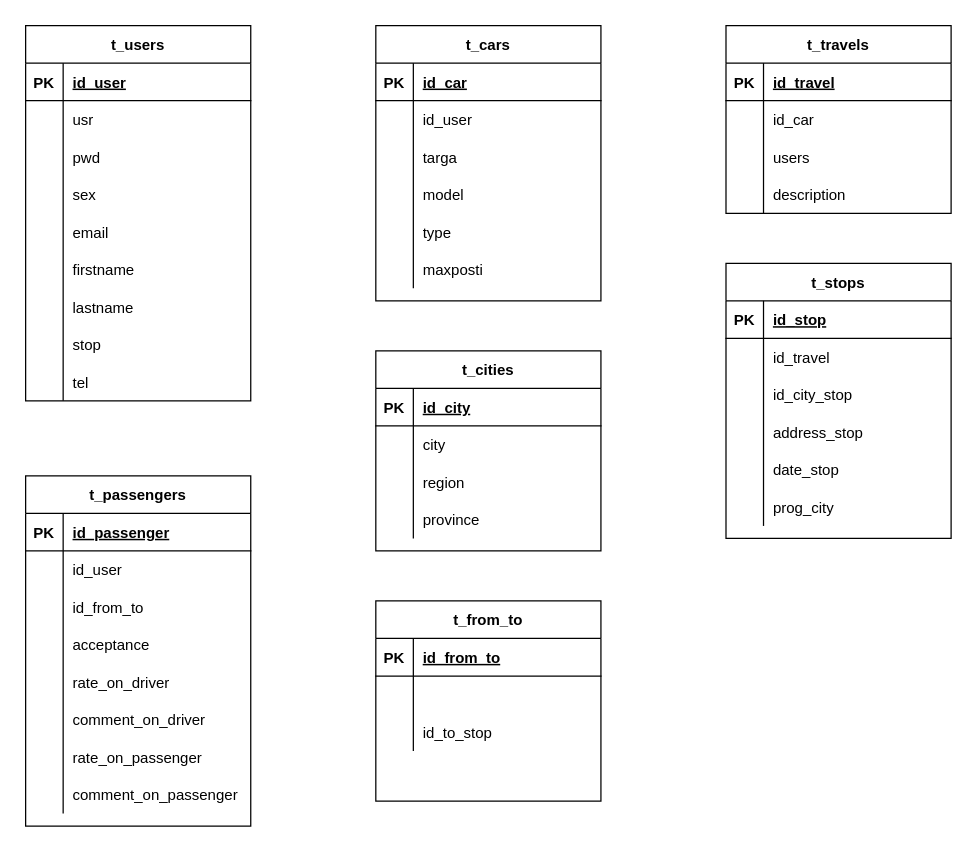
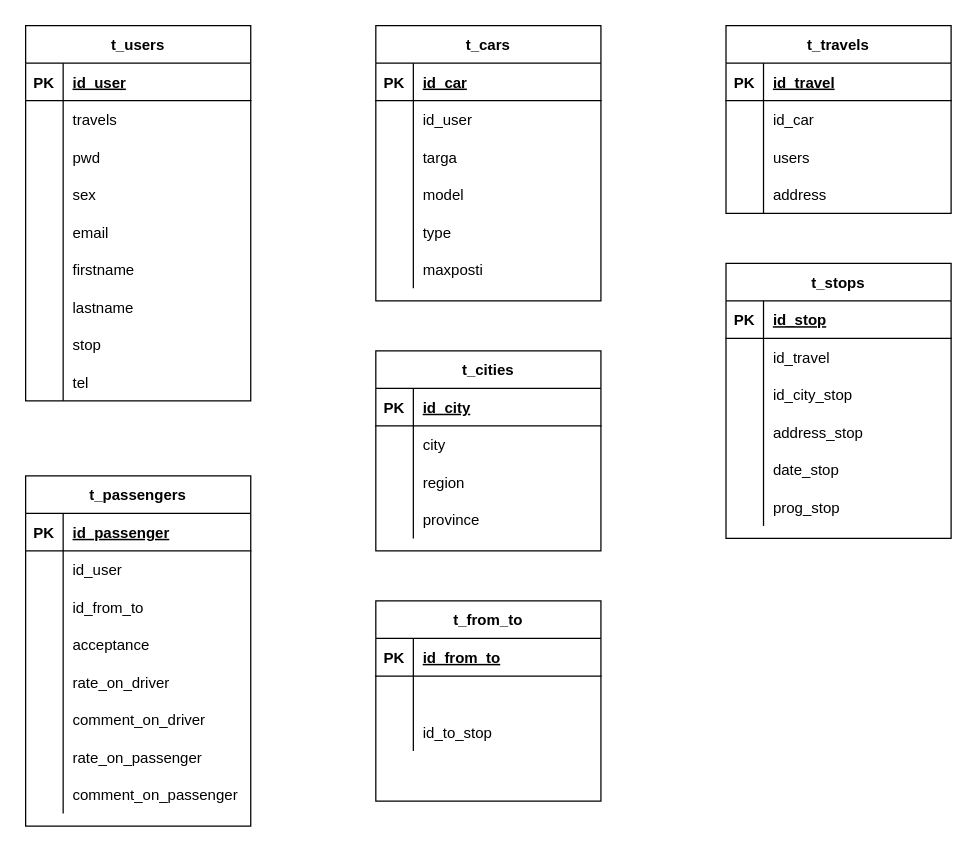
(85, 120) -> (100, 120)
(815, 195) -> (802, 195)
(808, 508) -> (810, 508)
